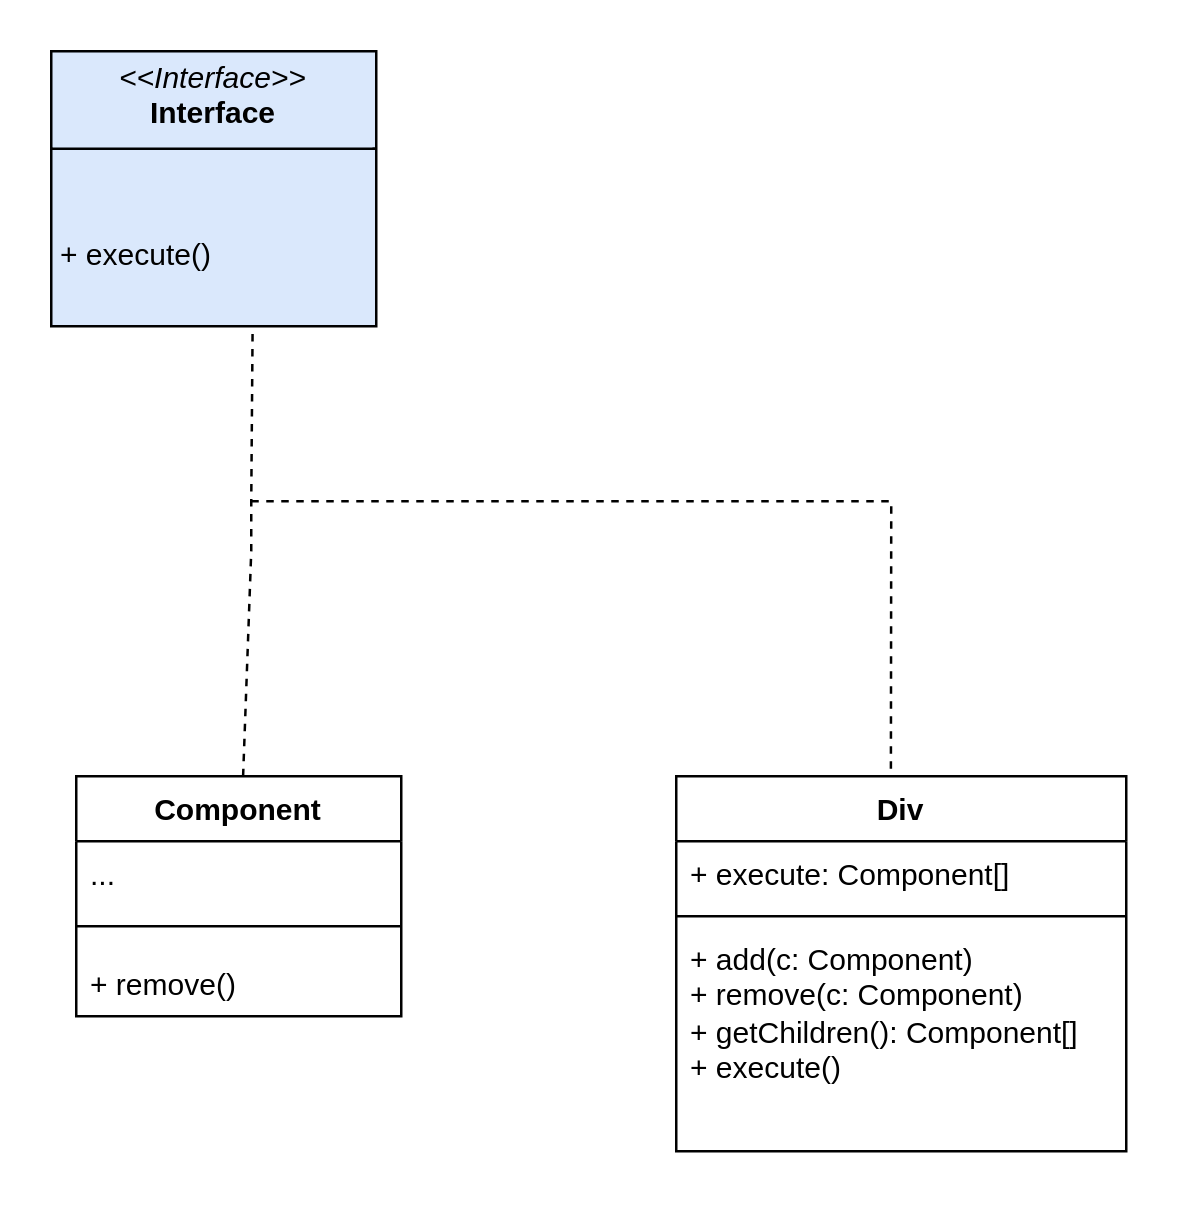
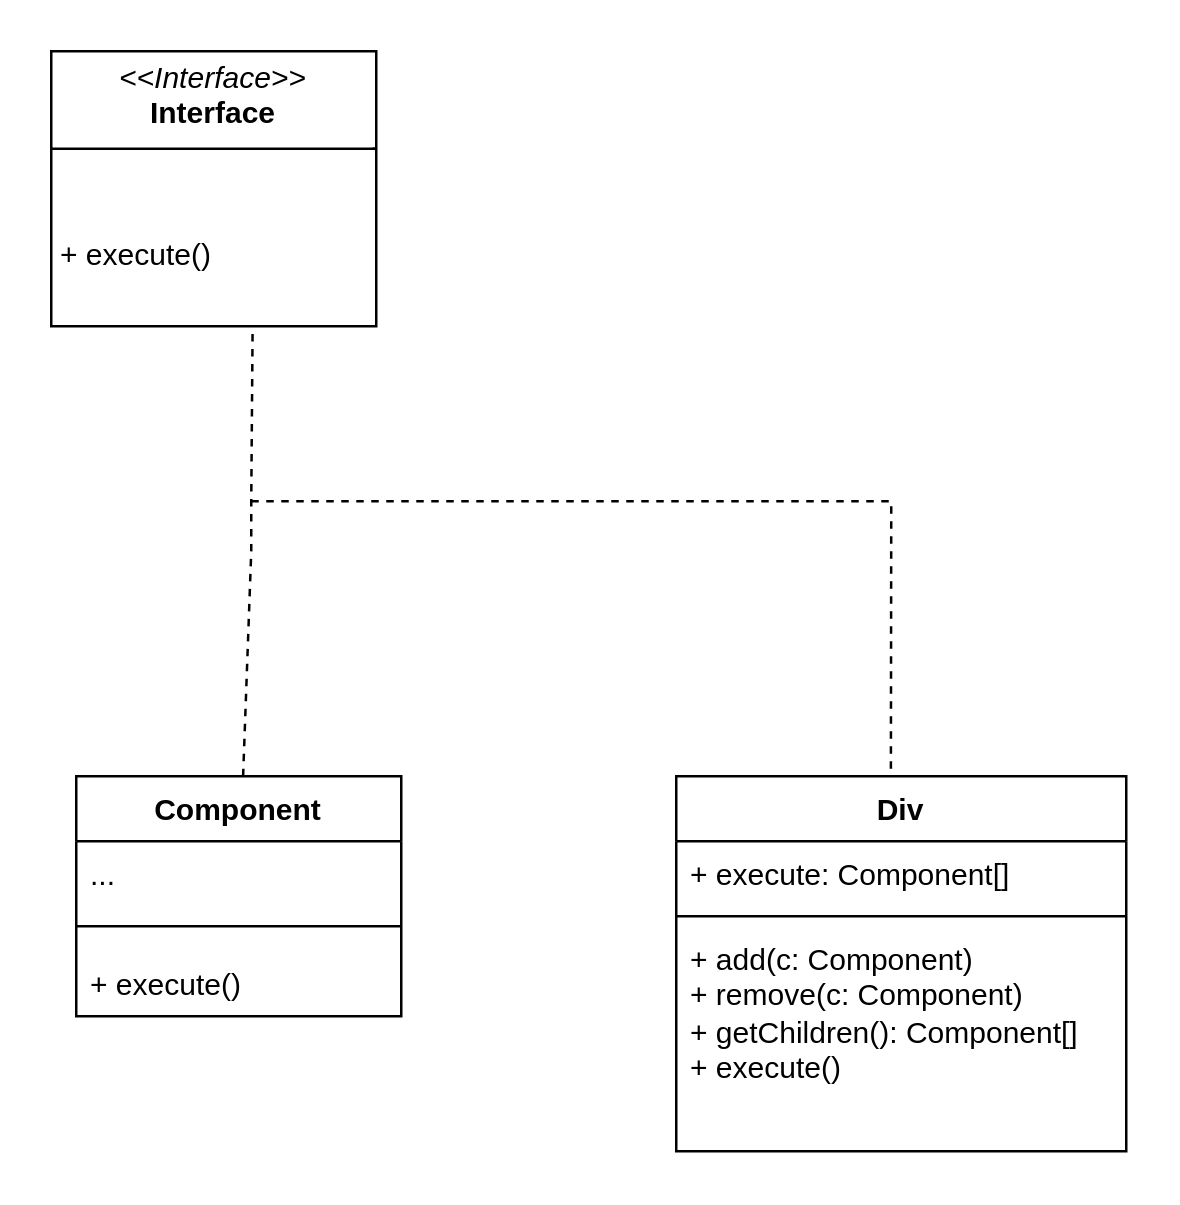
(214, 189) -> (214, 189)
(171, 987) -> (180, 987)
